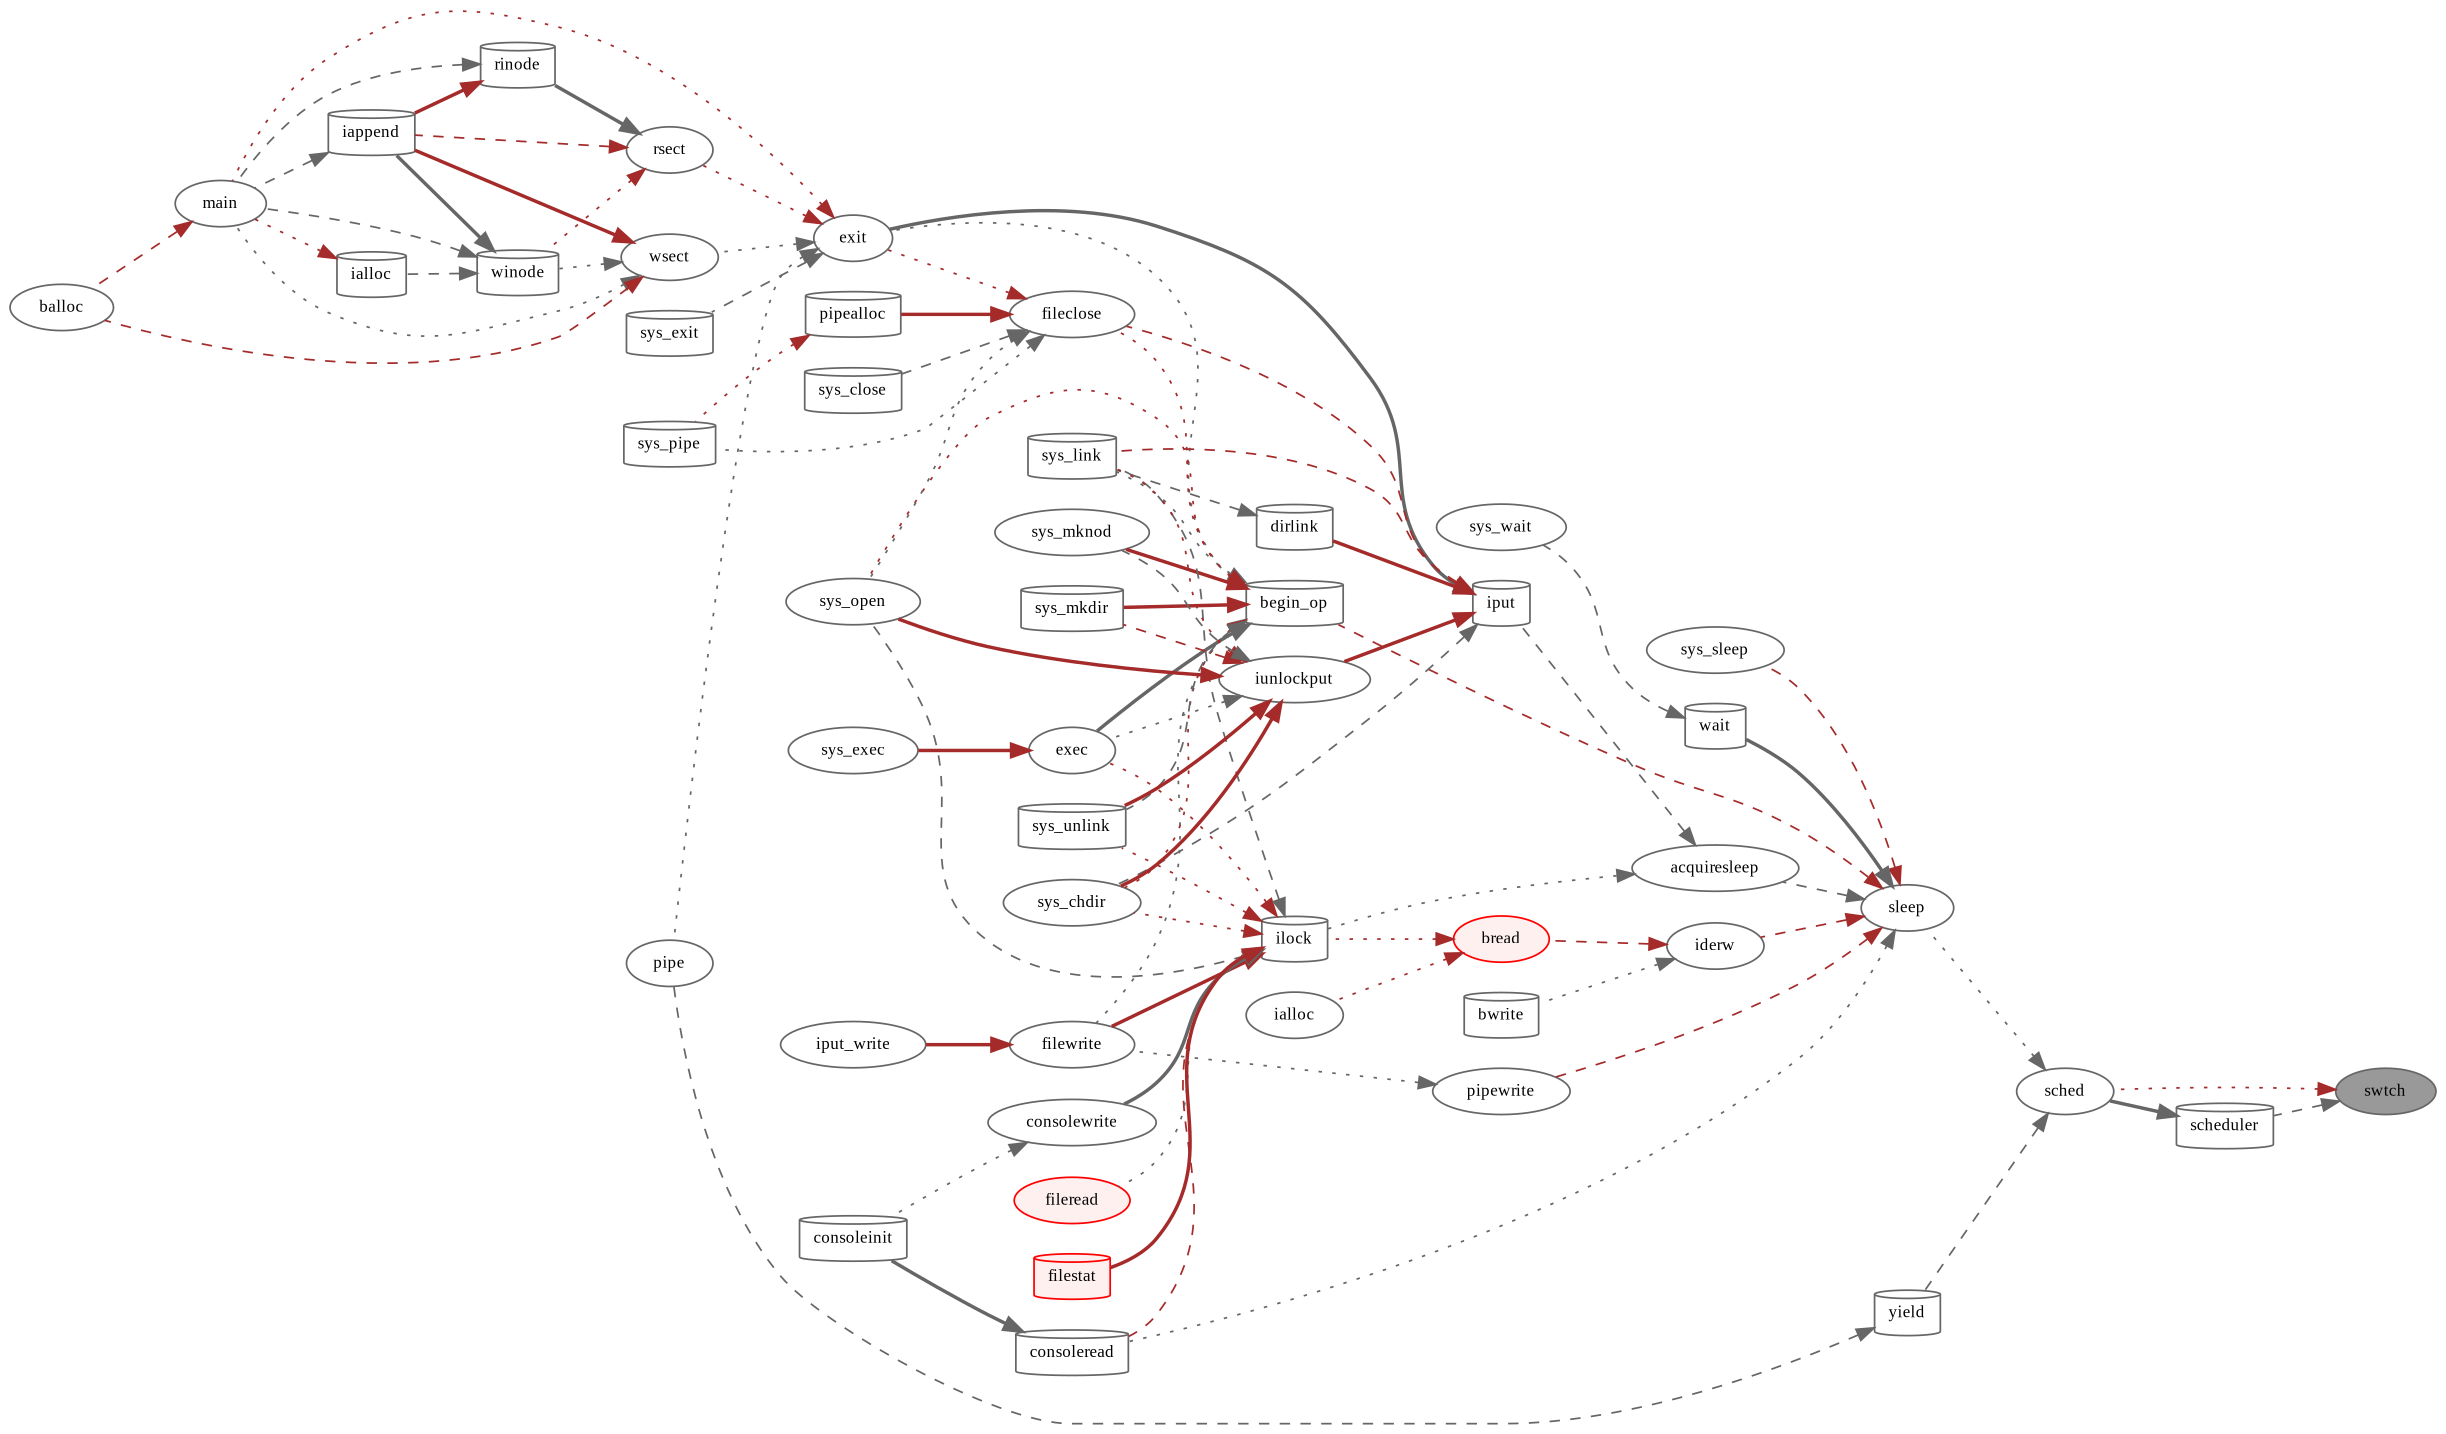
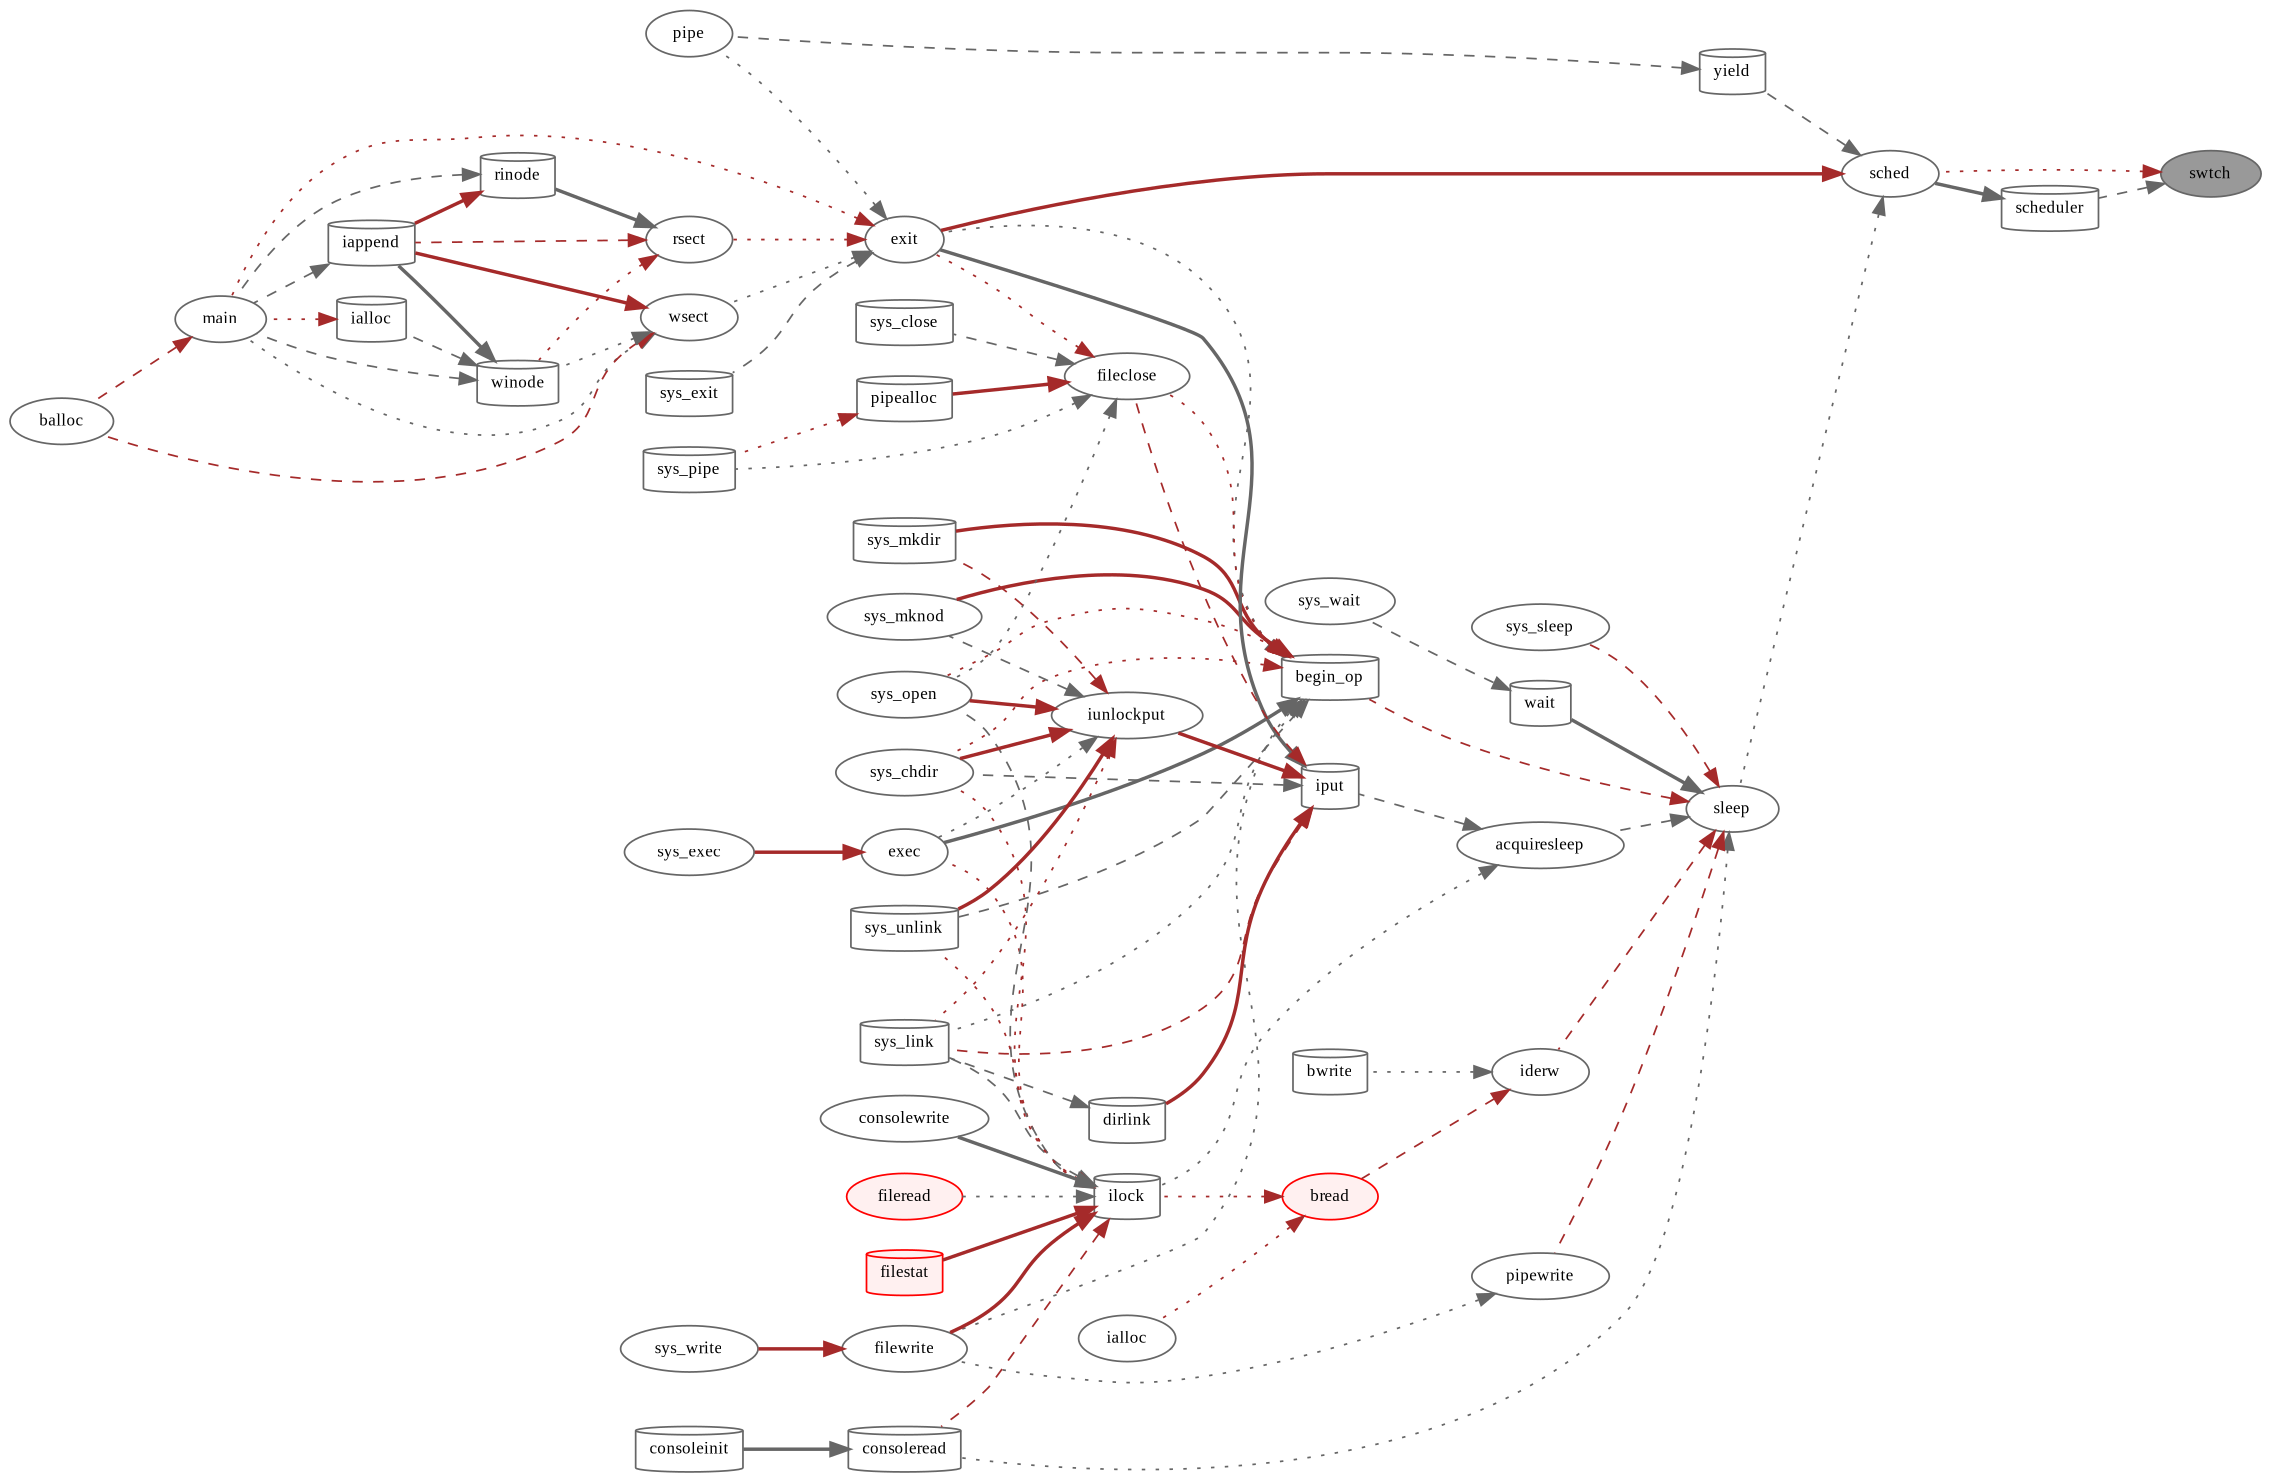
none -> (1380, 174)
(853, 1045) -> (689, 1349)
(951, 1182) -> none
